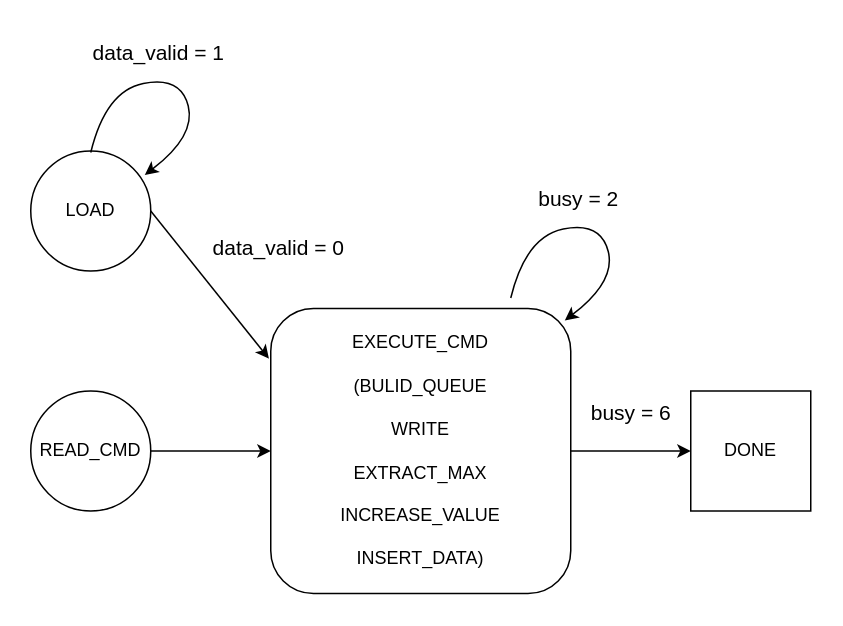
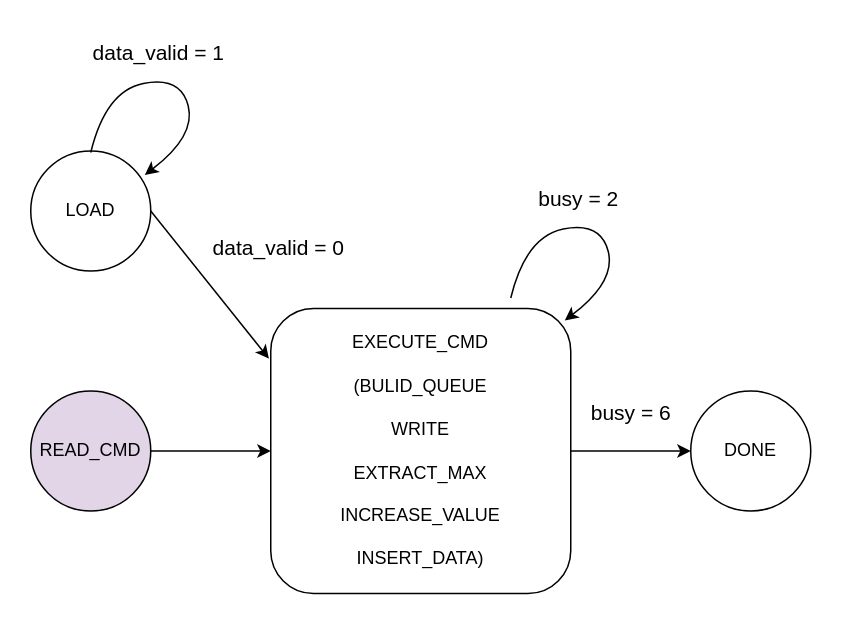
(91, 451) -> (91, 451)
(751, 451) -> (751, 451)
